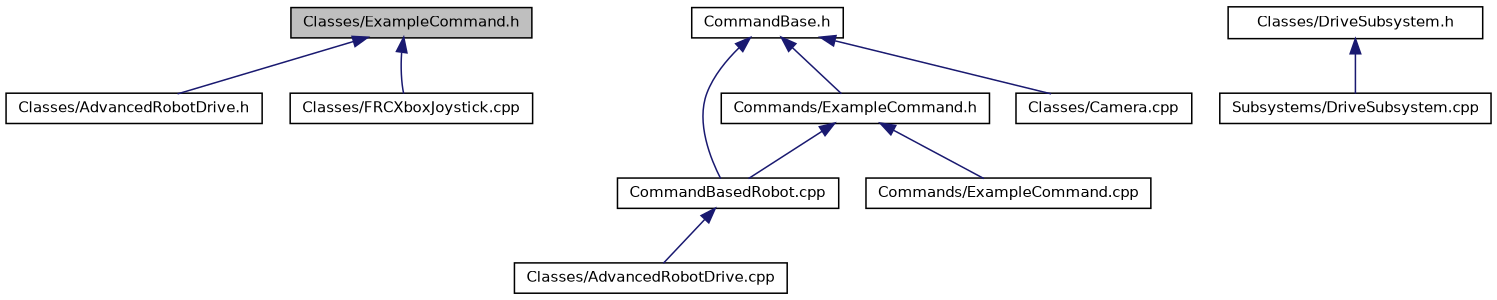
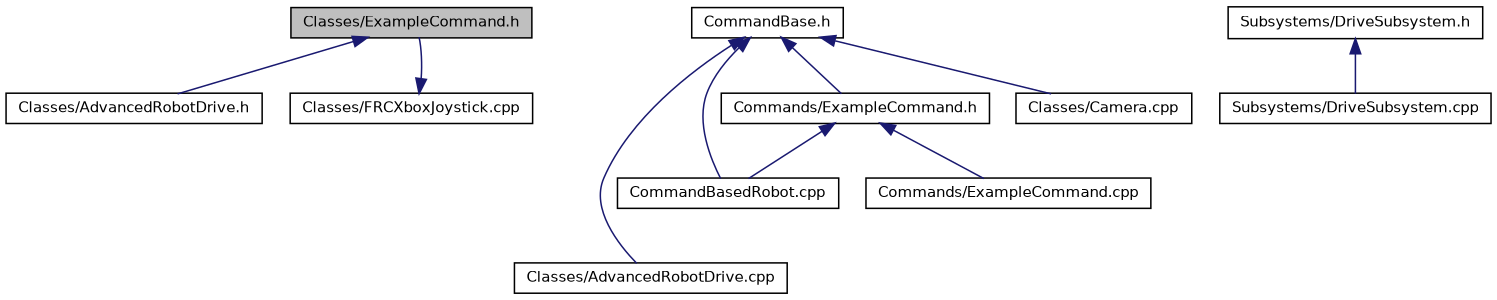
(1355, 23) -> (1355, 23)
(401, 73) -> (421, 58)
(684, 241) -> (627, 139)
